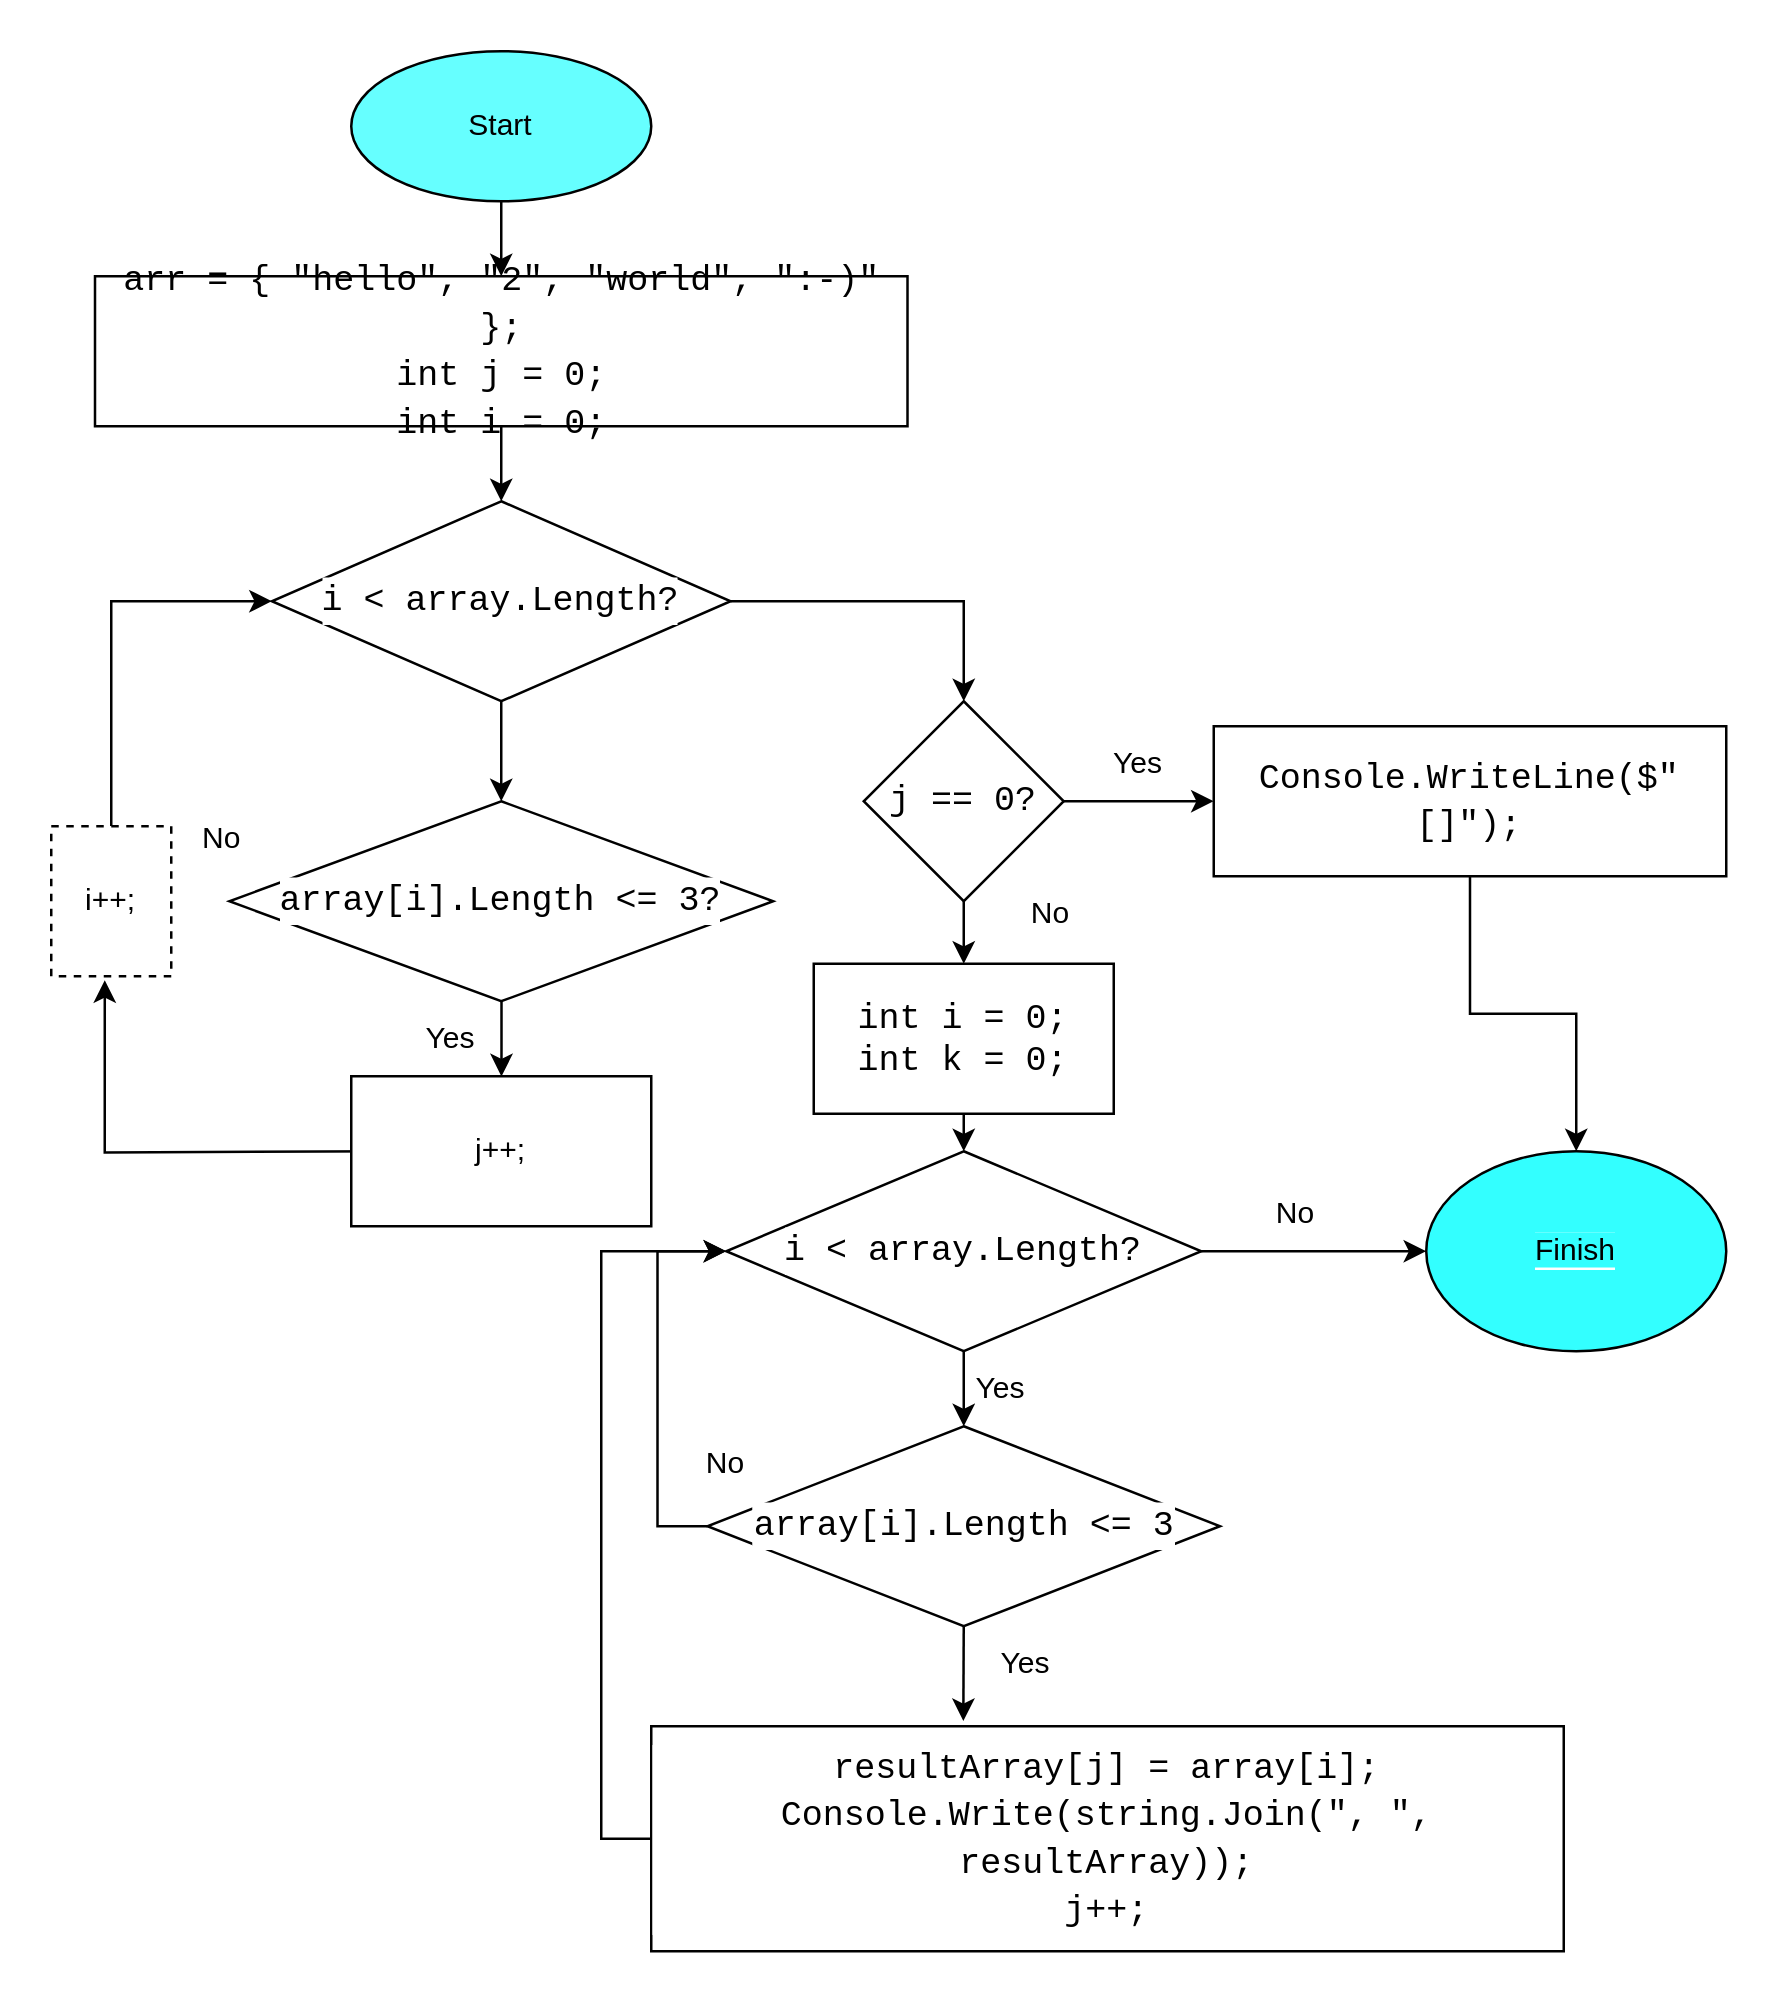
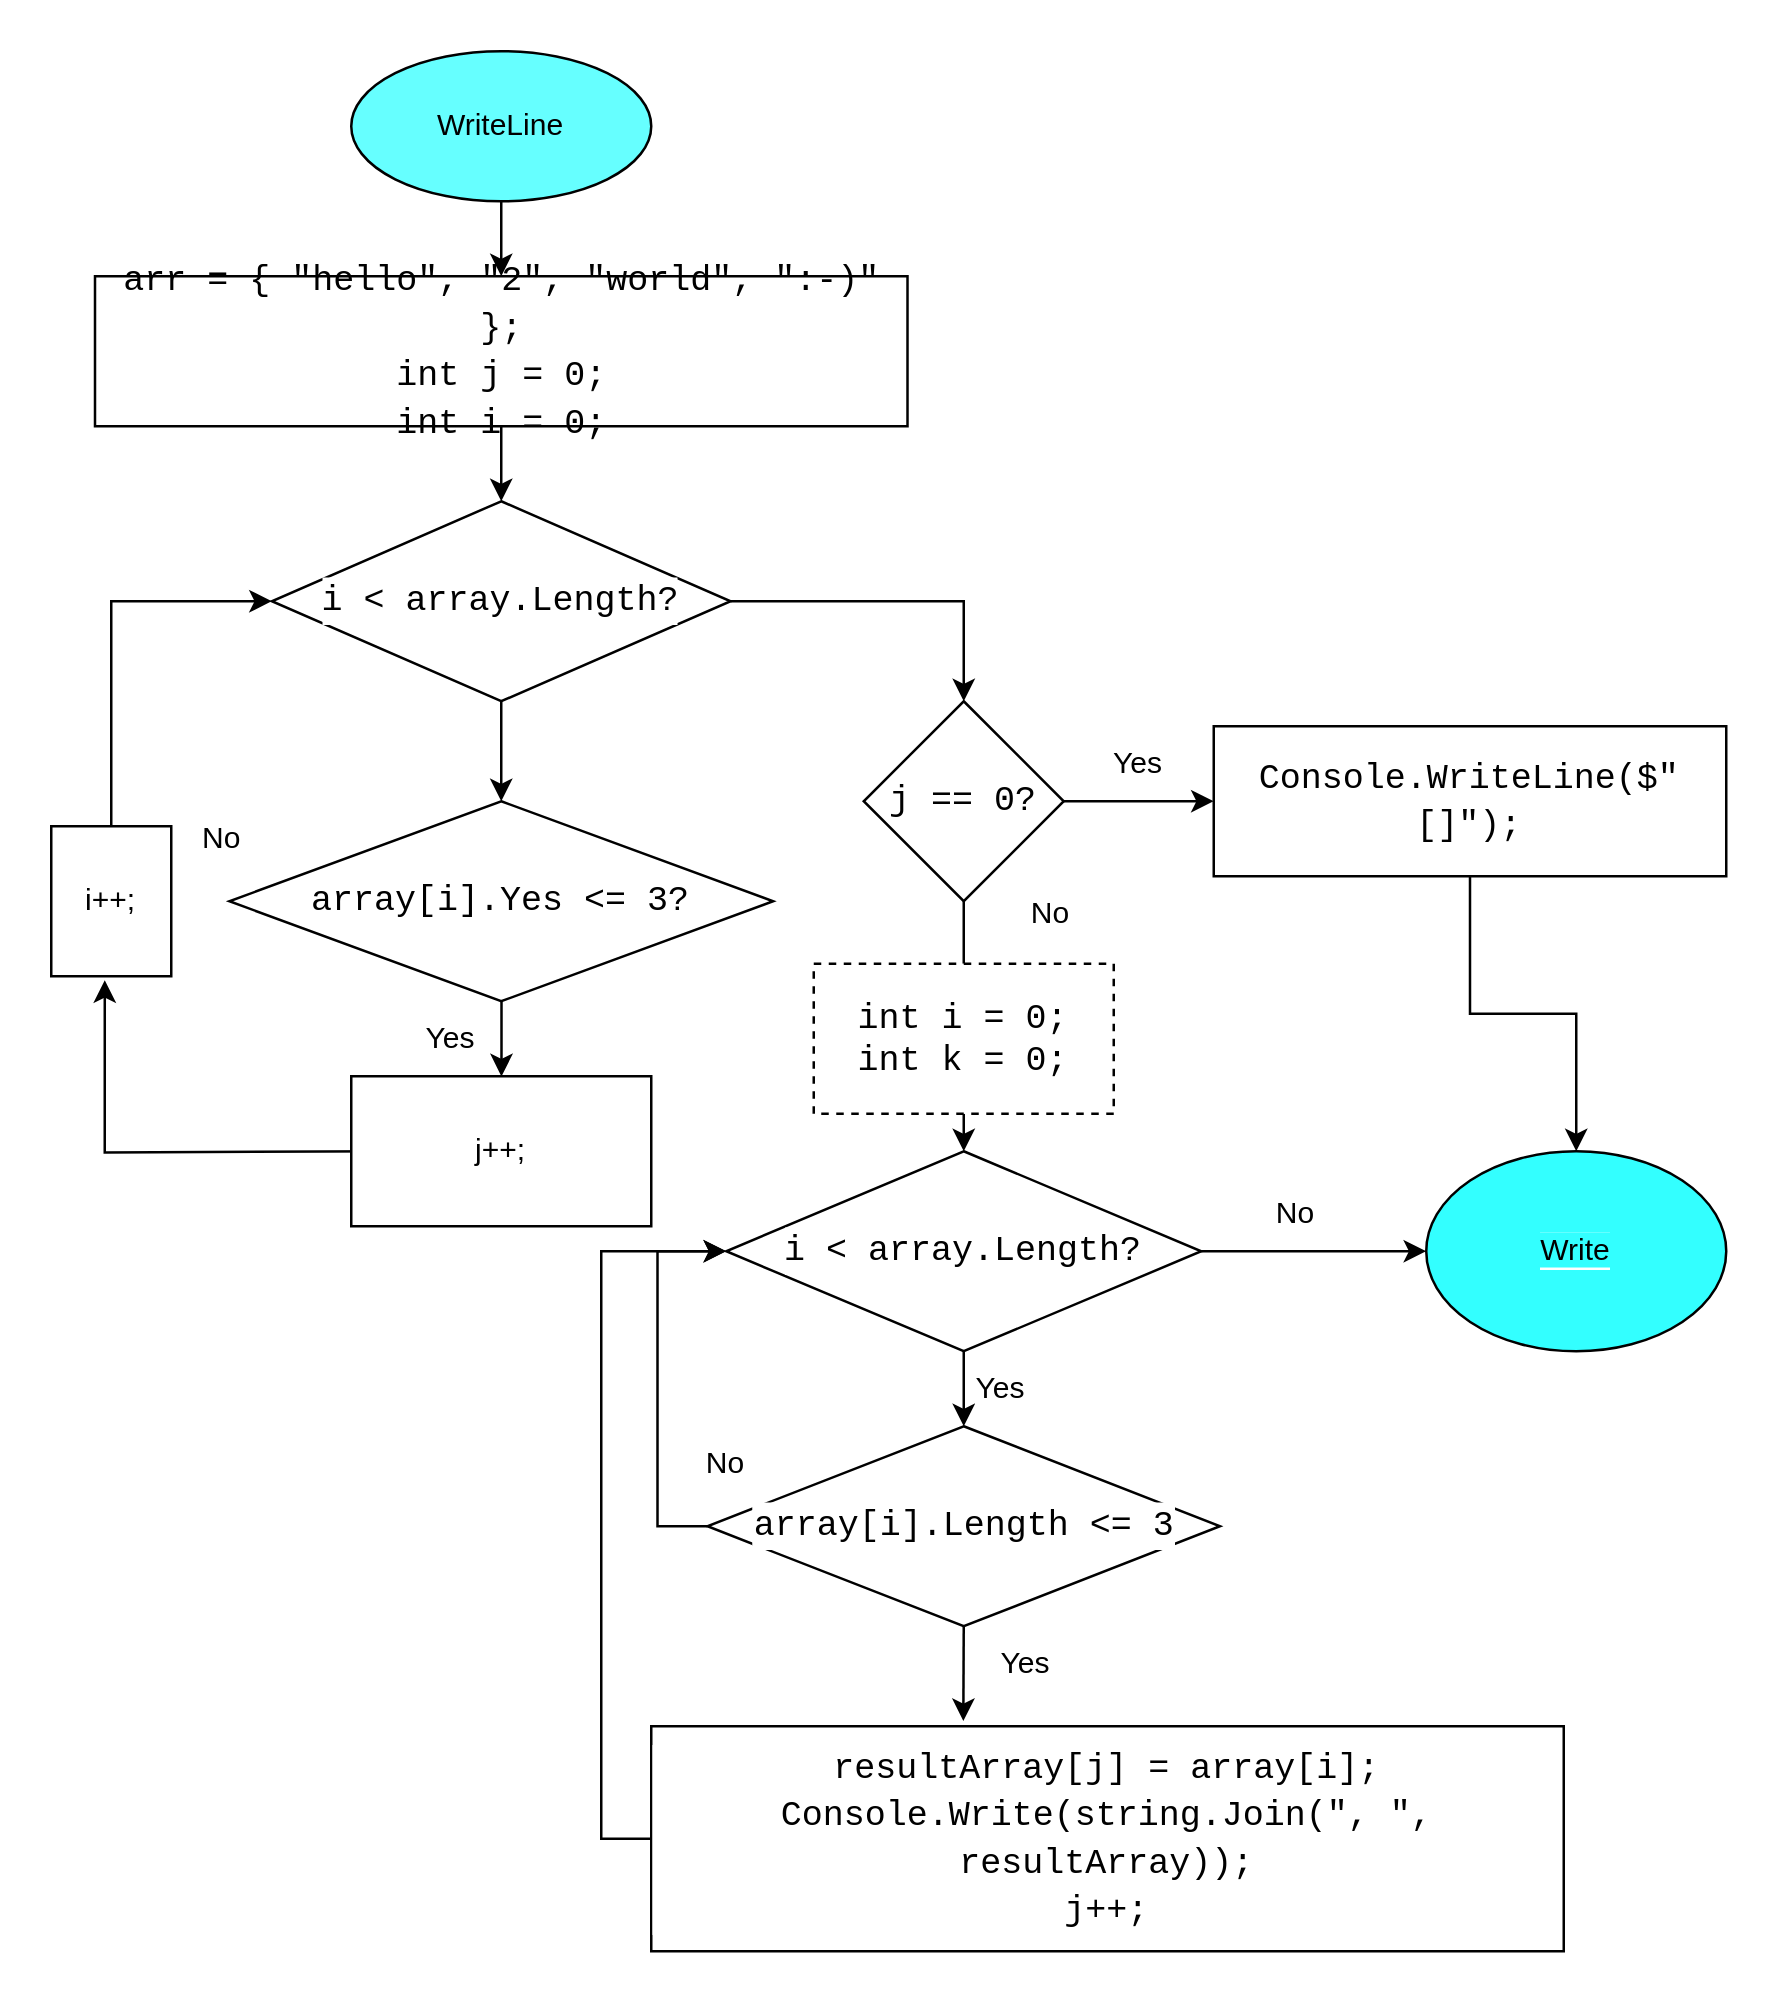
(501, 126) -> (501, 126)
(111, 901) -> (111, 901)
(501, 901) -> (501, 901)
(964, 945) -> (964, 953)
(964, 1039) -> (964, 1039)
(1576, 1251) -> (1576, 1251)
